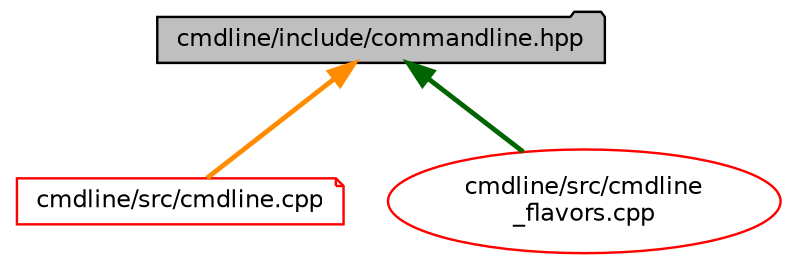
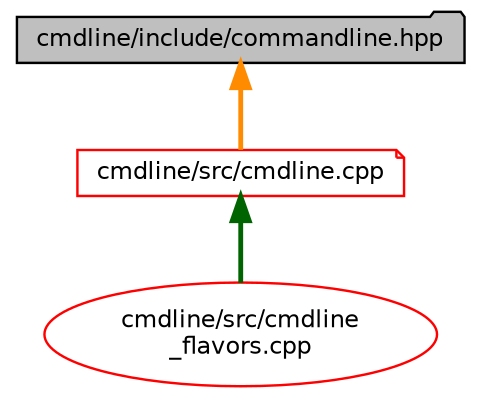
(476, 115) -> (241, 252)
